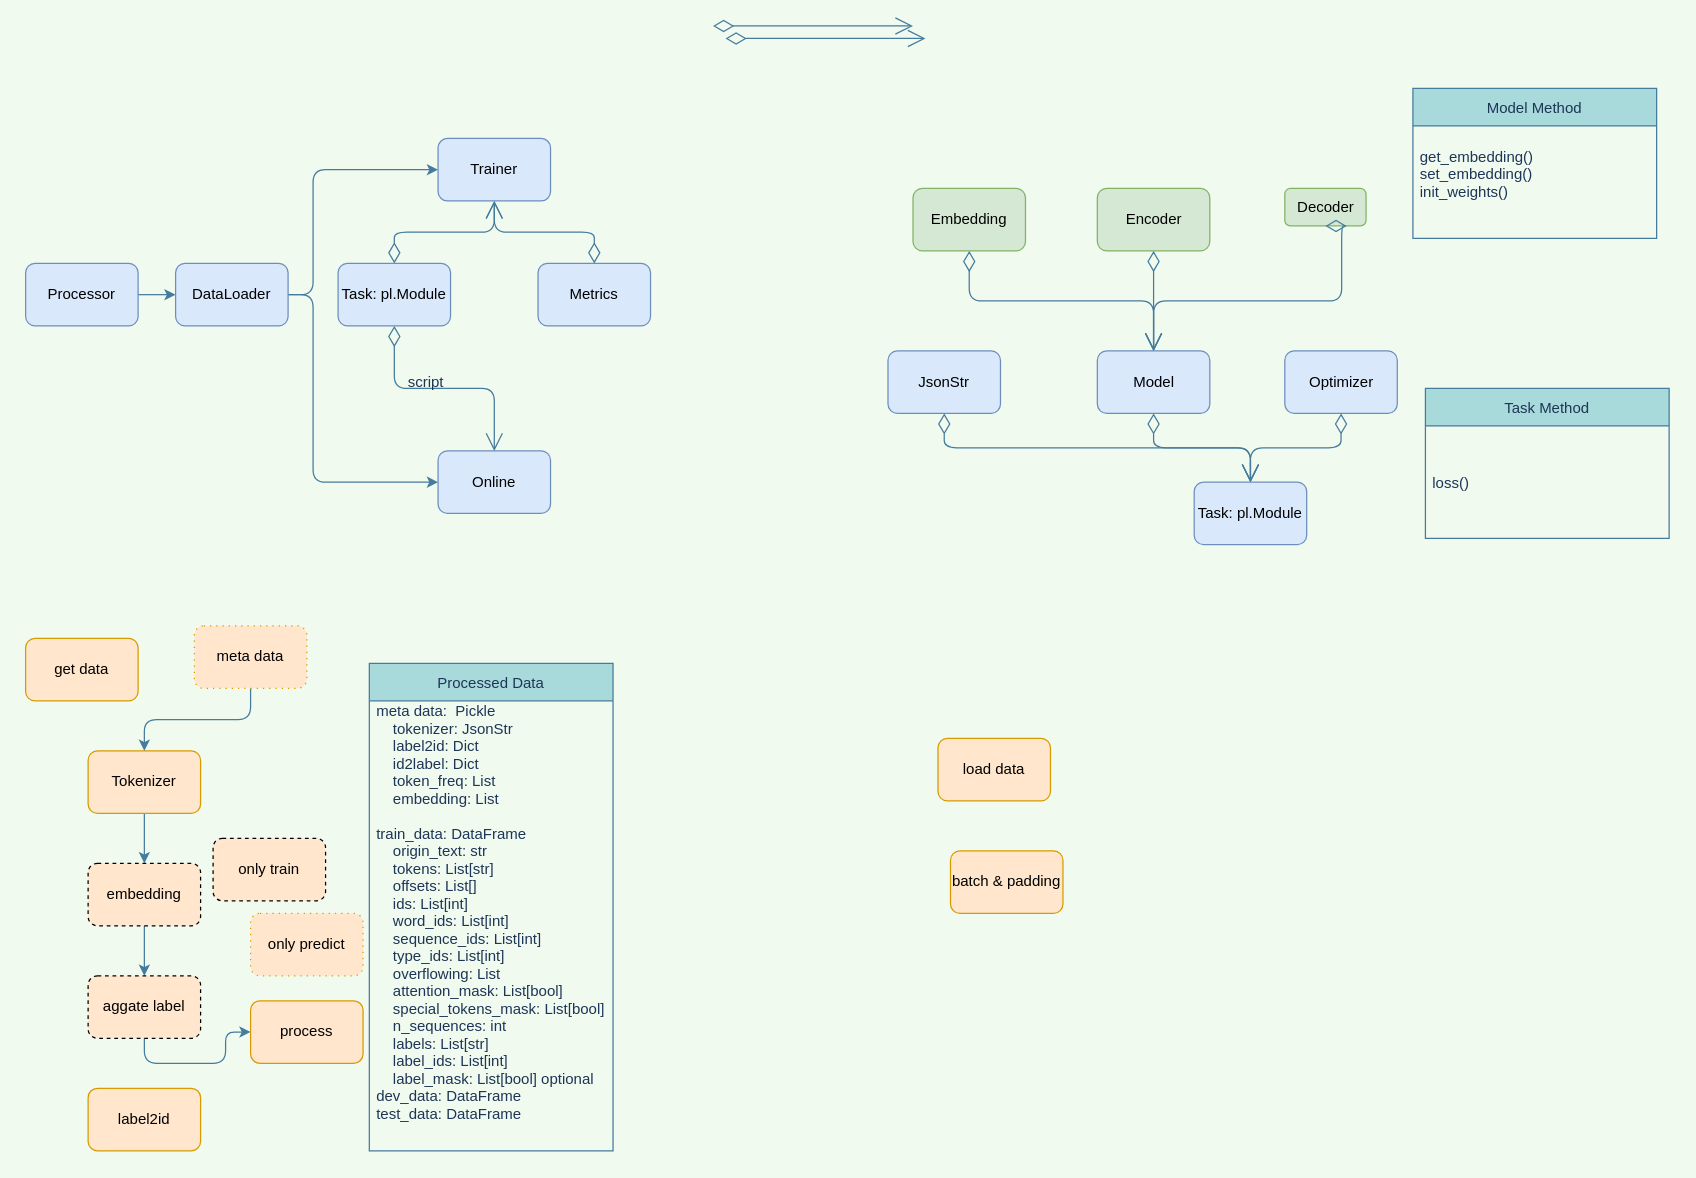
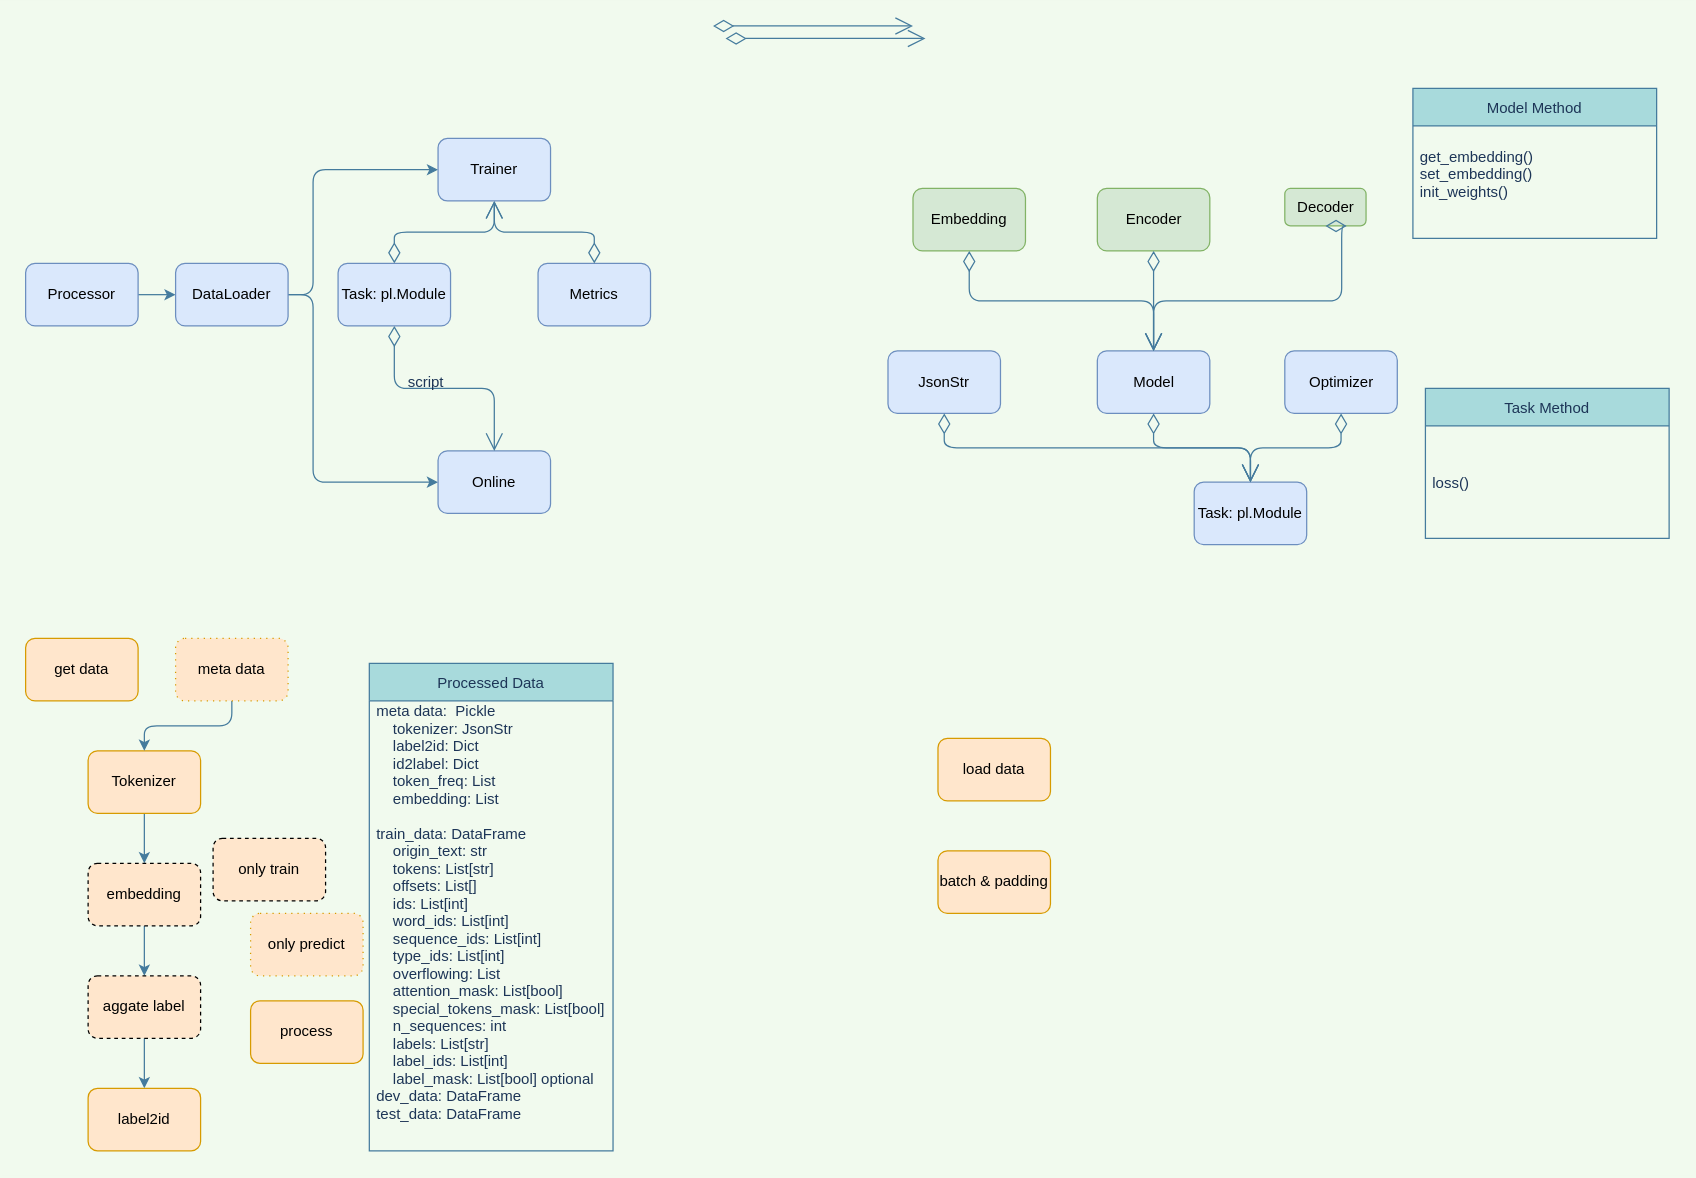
(251, 657) -> (232, 669)
(1007, 882) -> (994, 882)
(199, 1063) -> (144, 1066)
